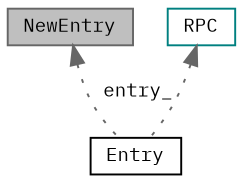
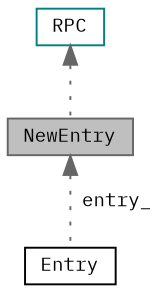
(174, 103) -> (70, 92)
